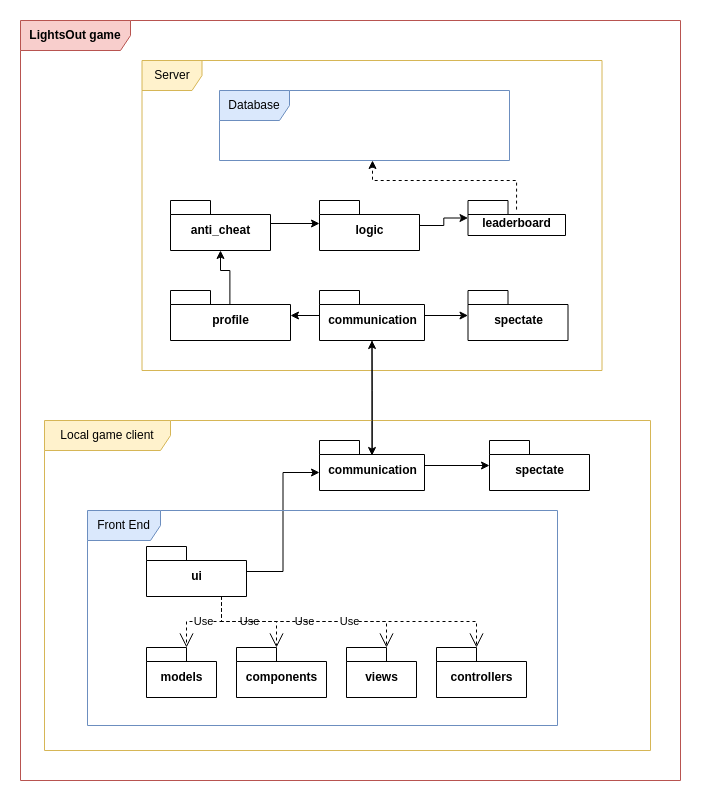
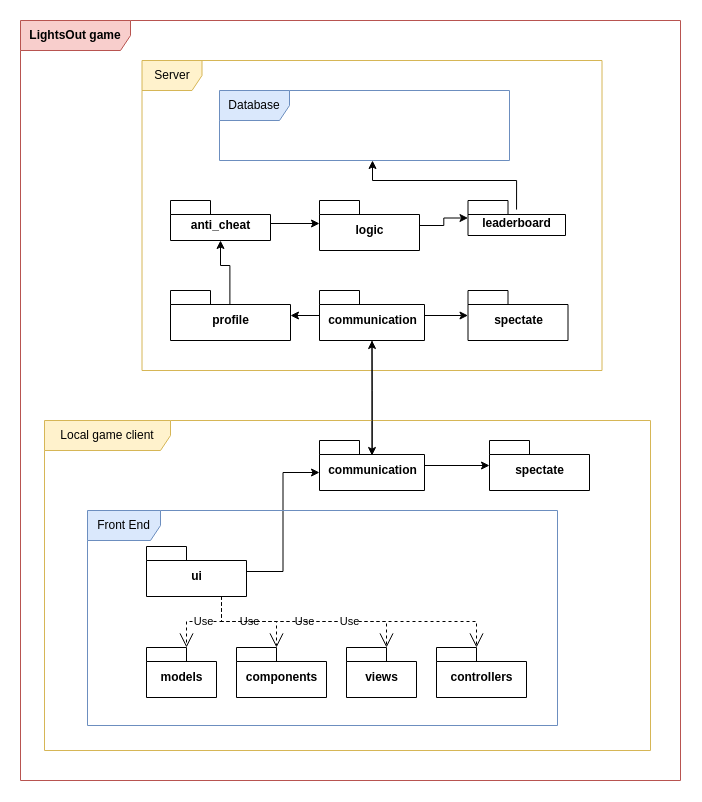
(452, 181) -> (452, 181)
(221, 226) -> (221, 221)
